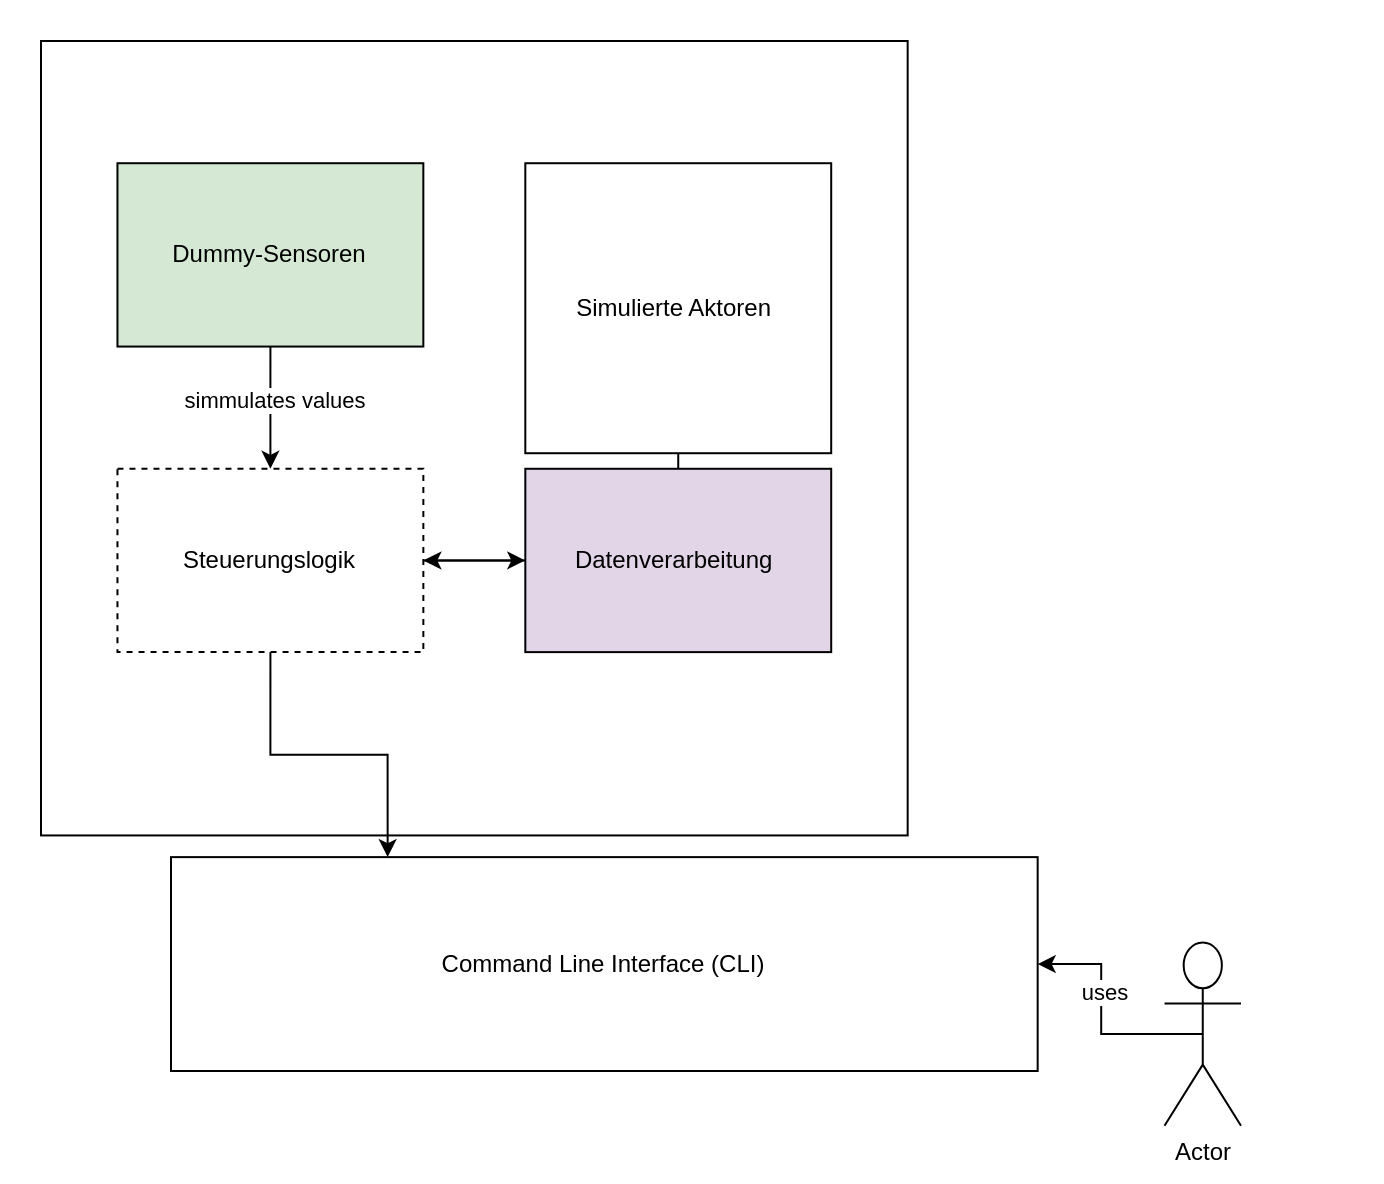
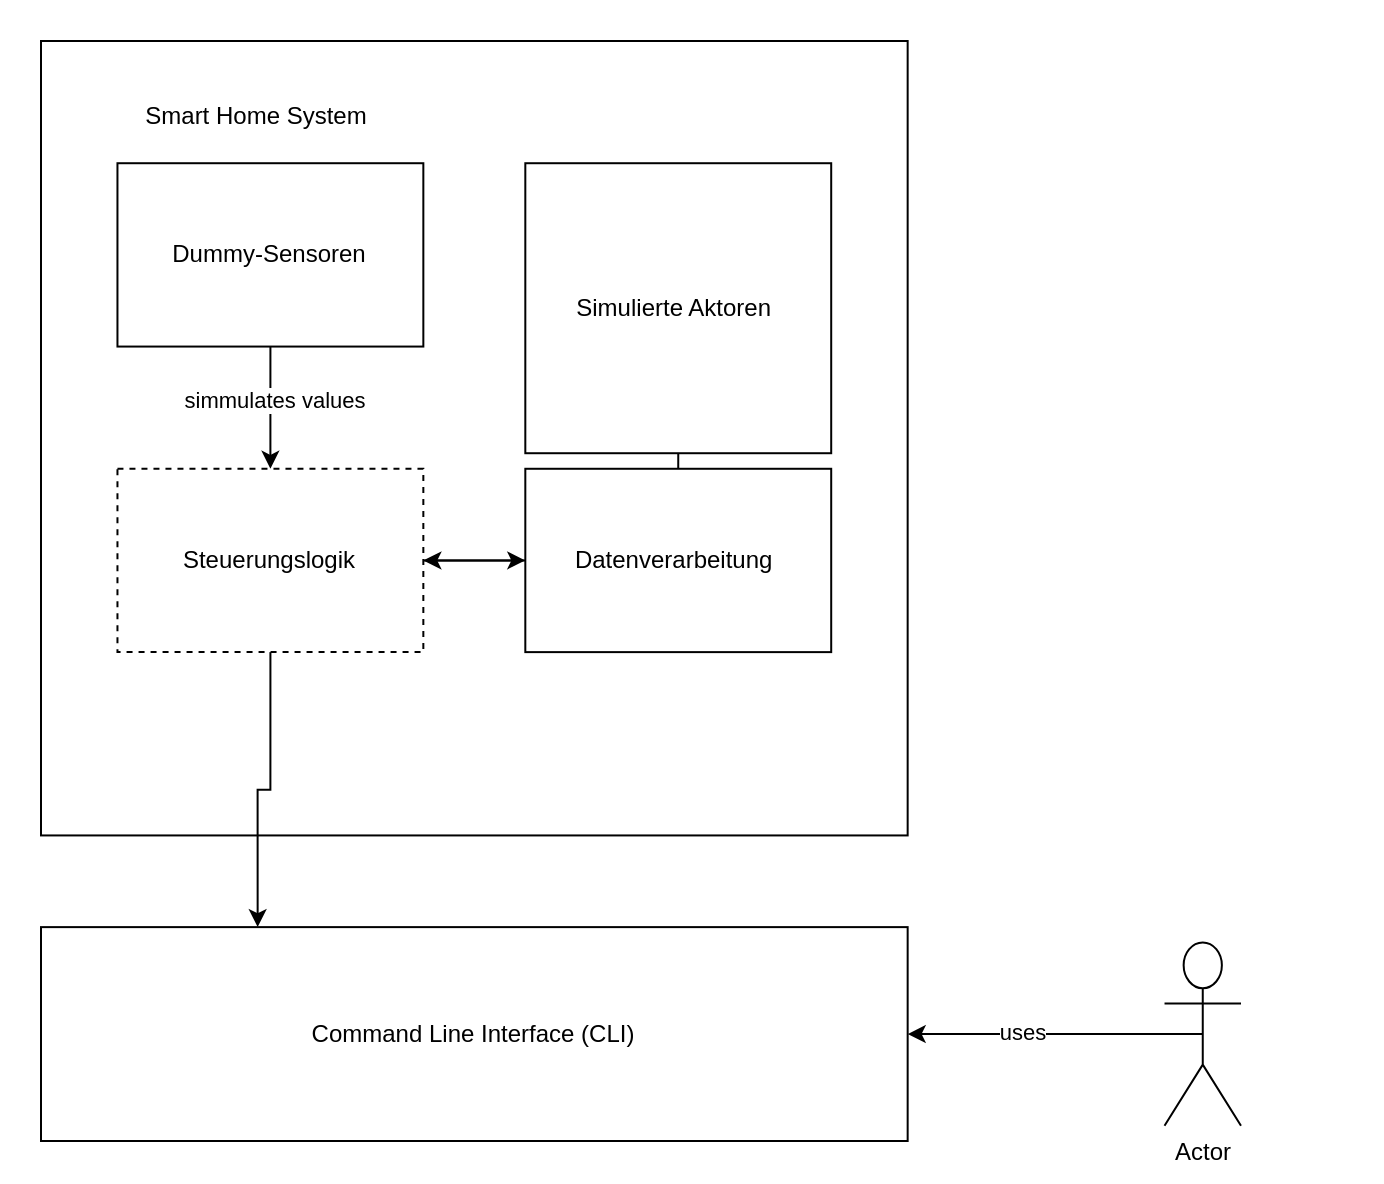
none -> (258, 117)
(270, 255) -> (270, 255)
(678, 560) -> (678, 560)
(604, 964) -> (474, 1034)
